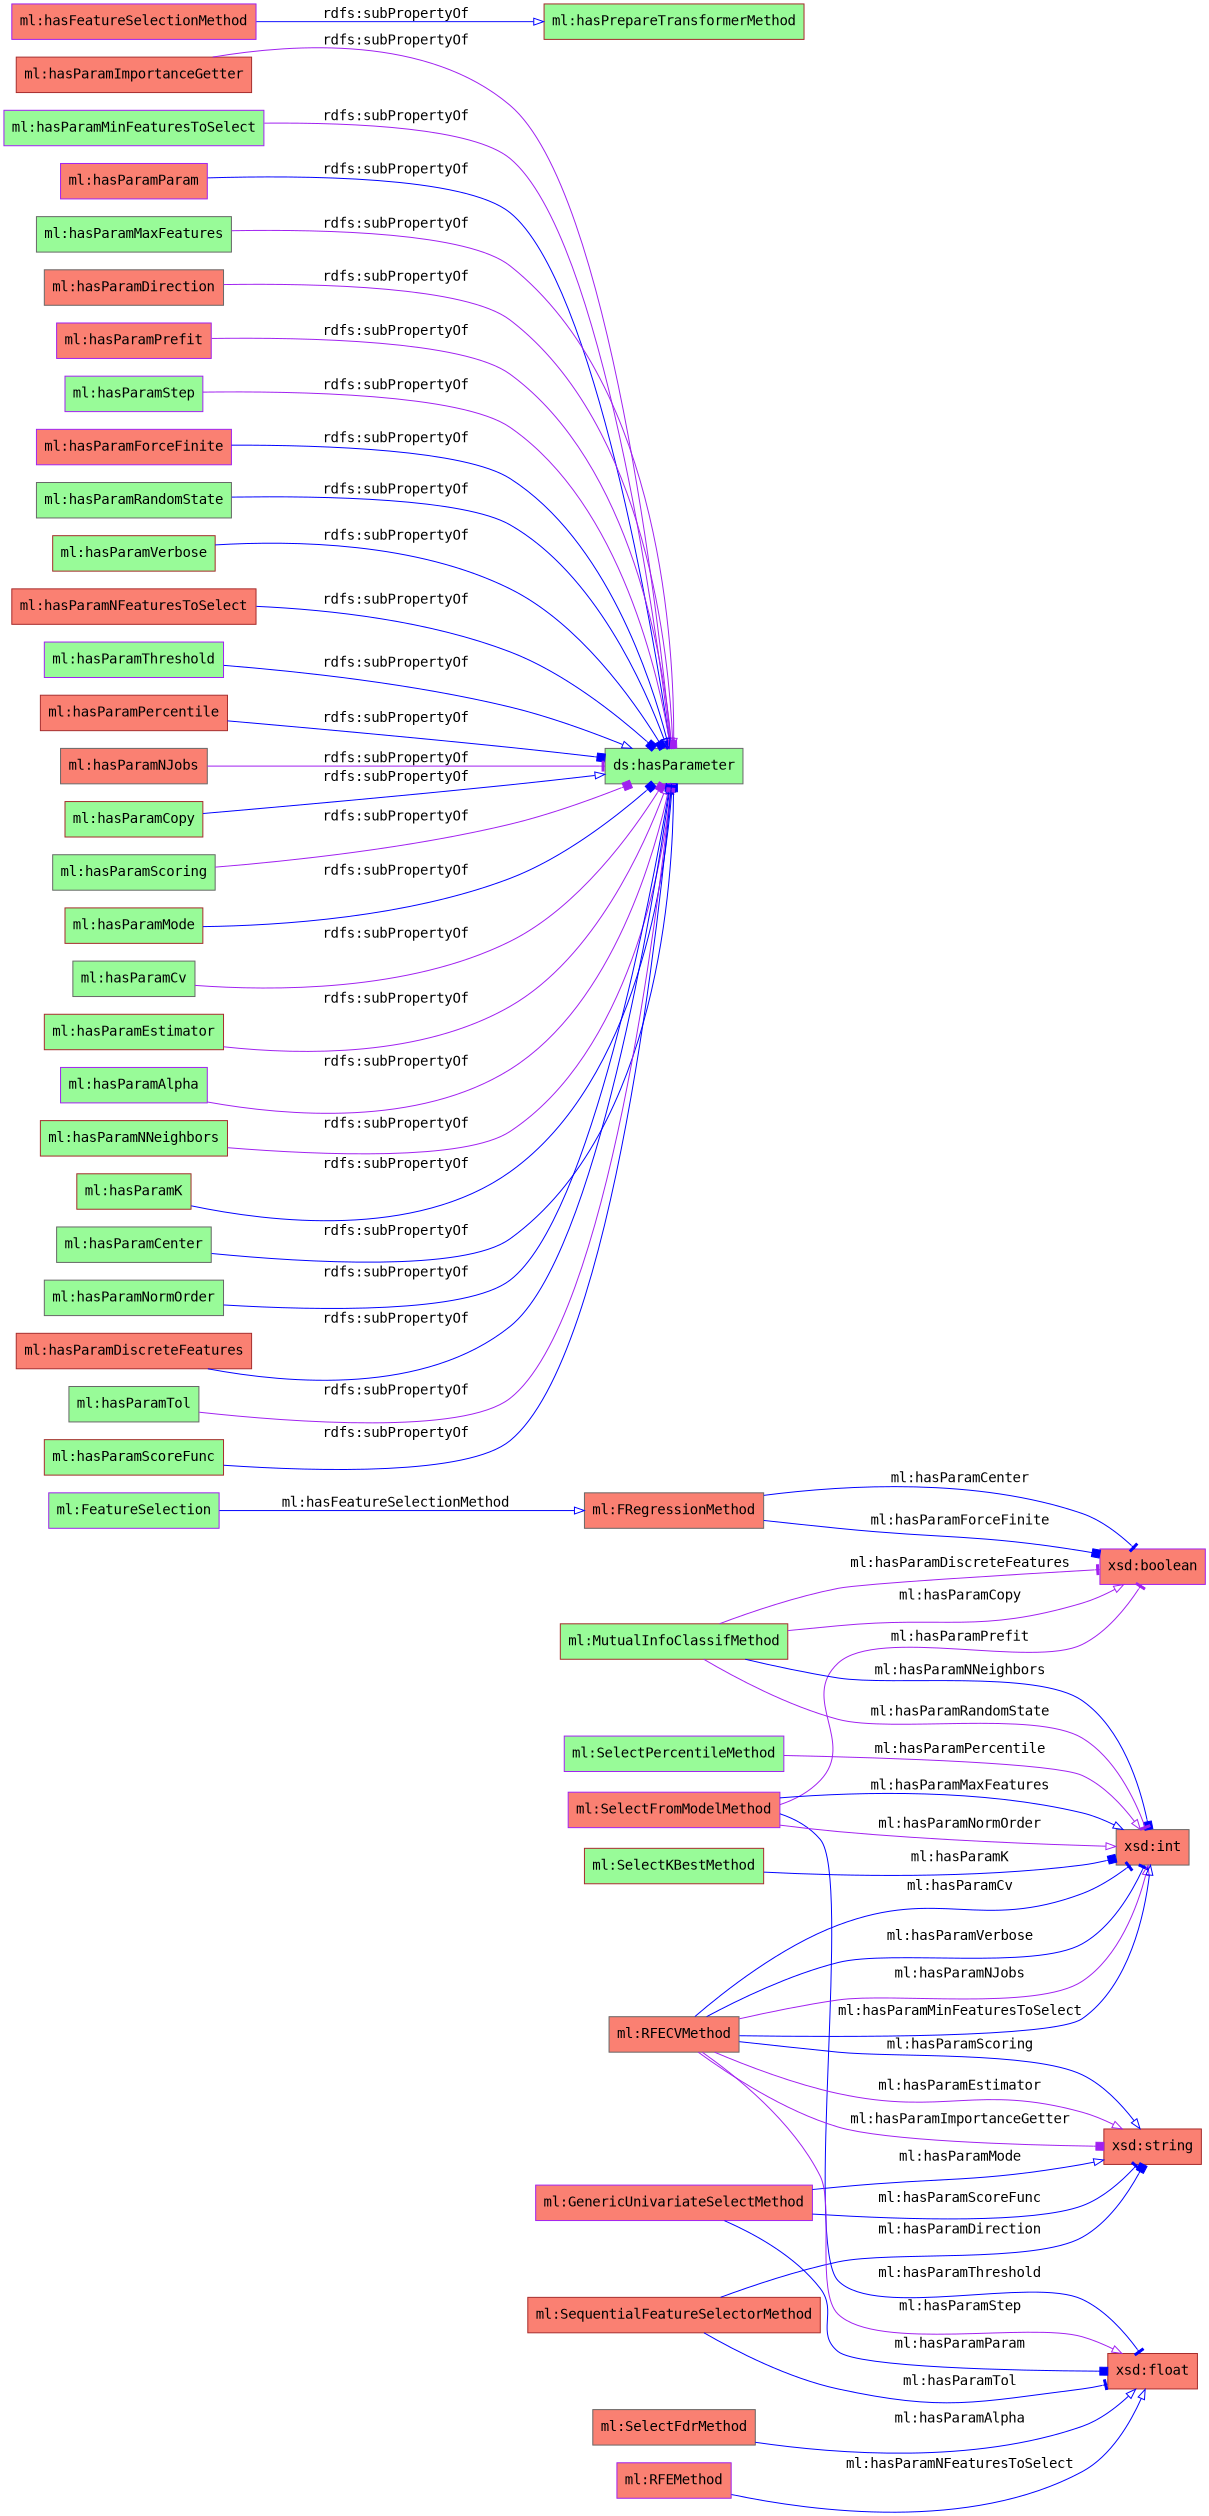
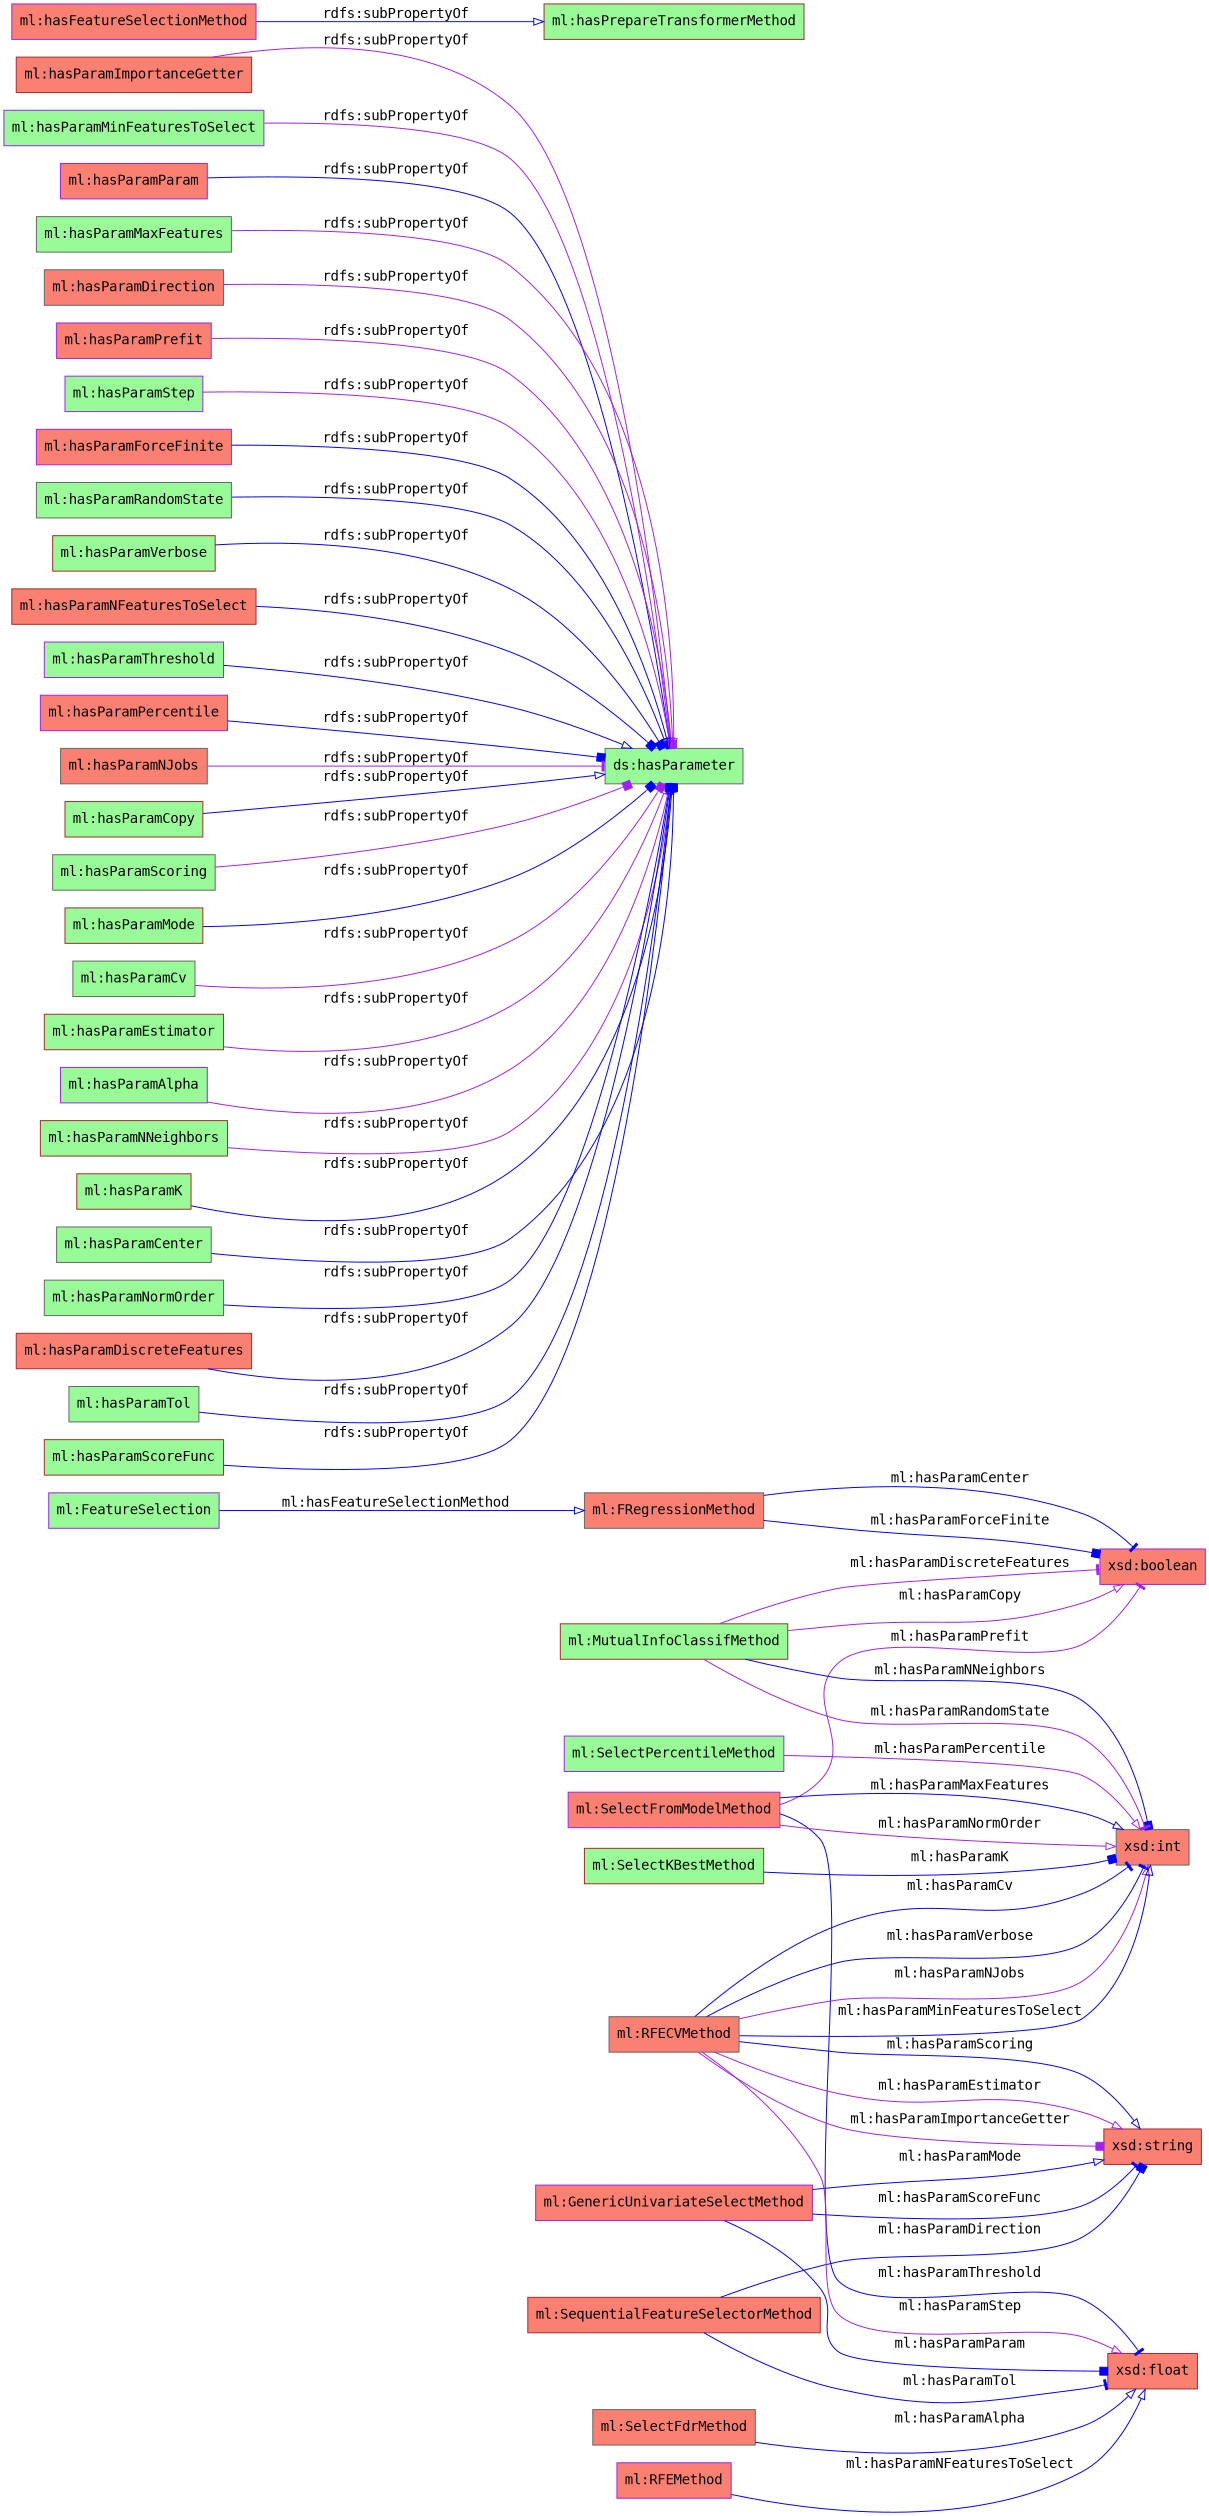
(134, 713) -> (134, 713)
(584, 1259) -> (584, 1259)
